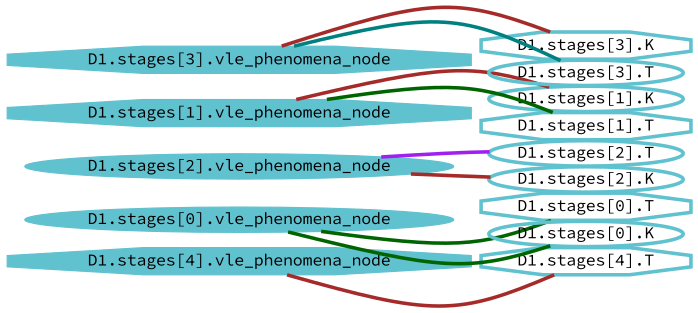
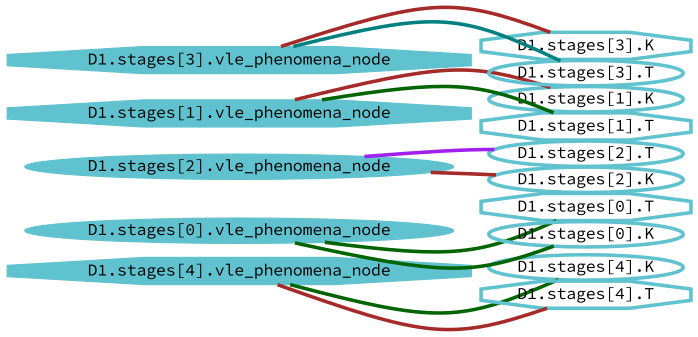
none -> (586, 267)
